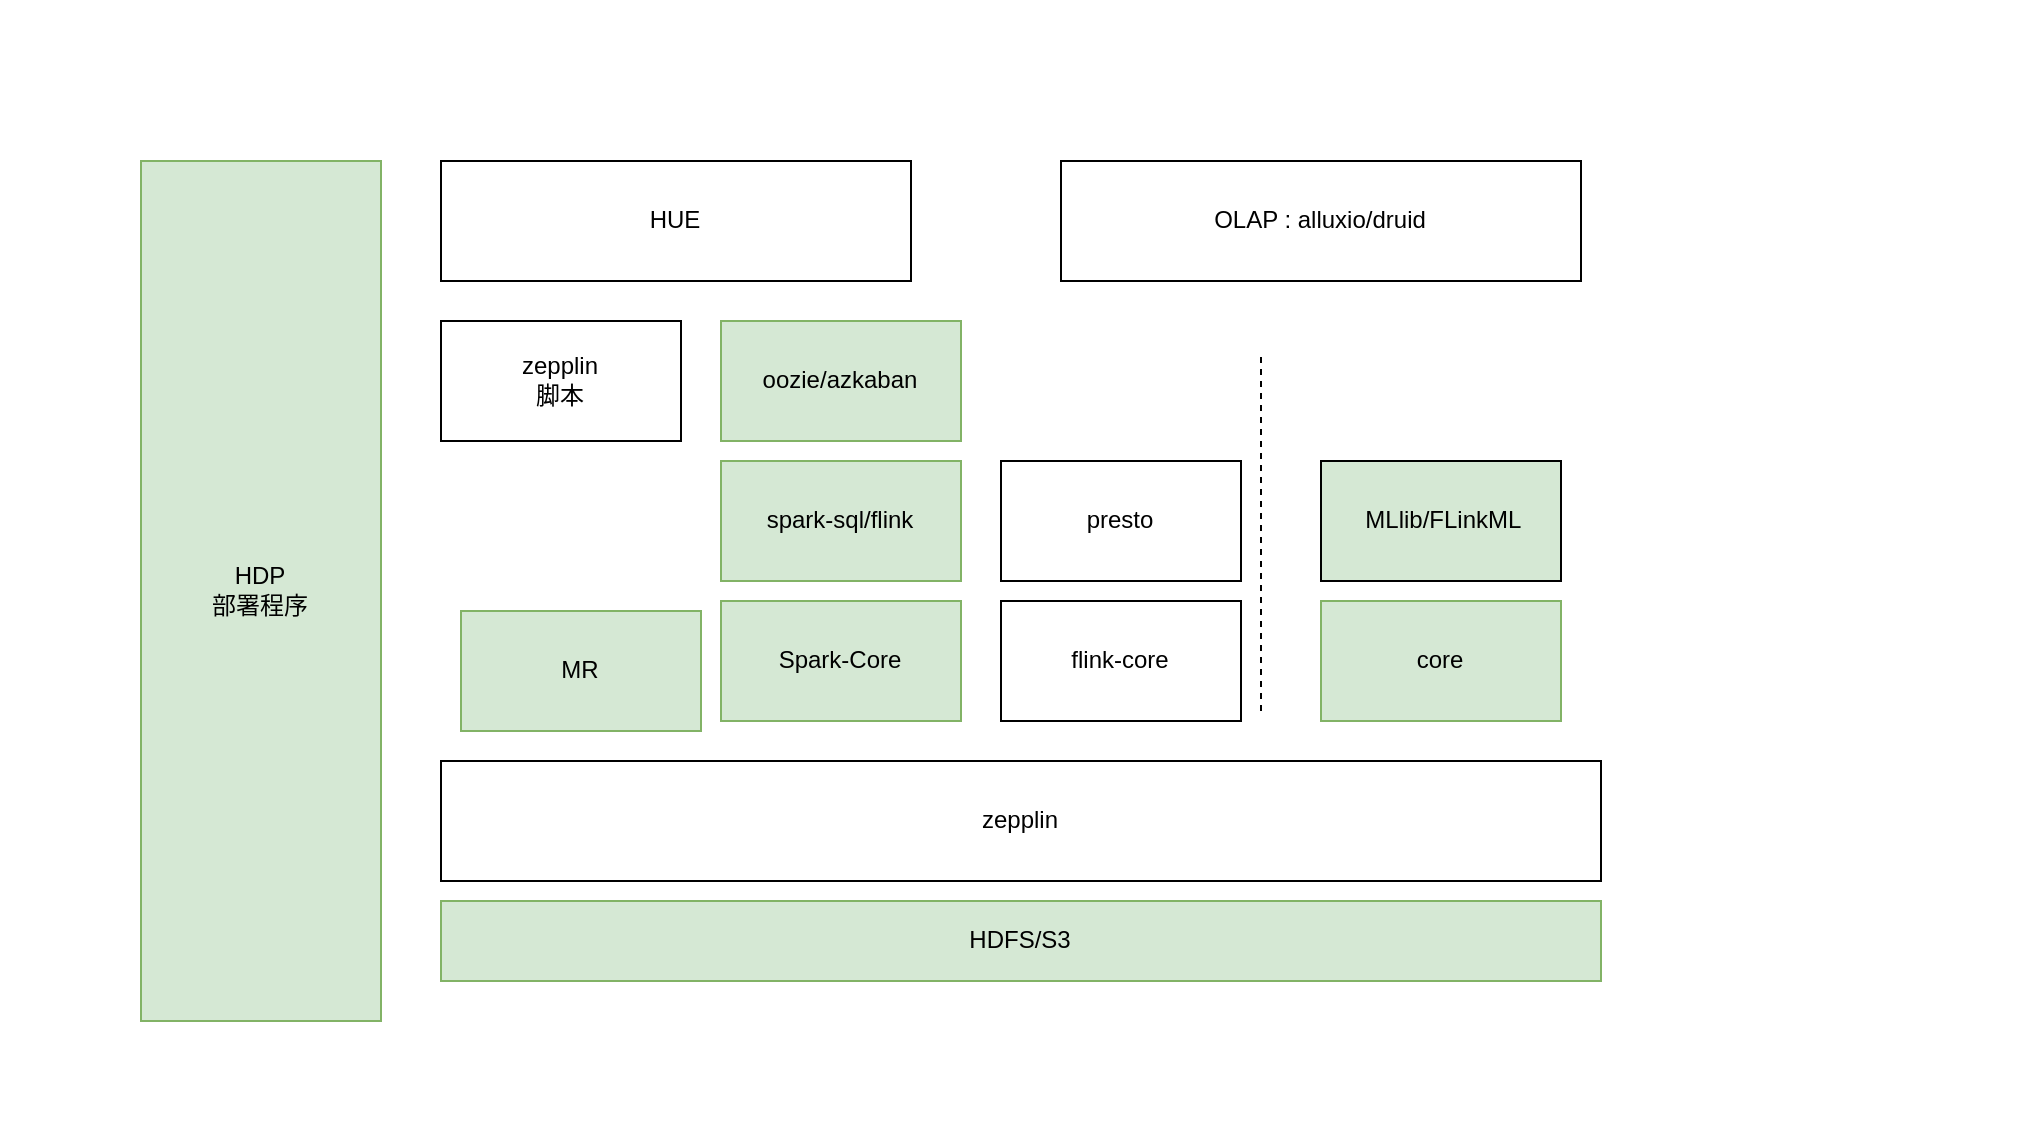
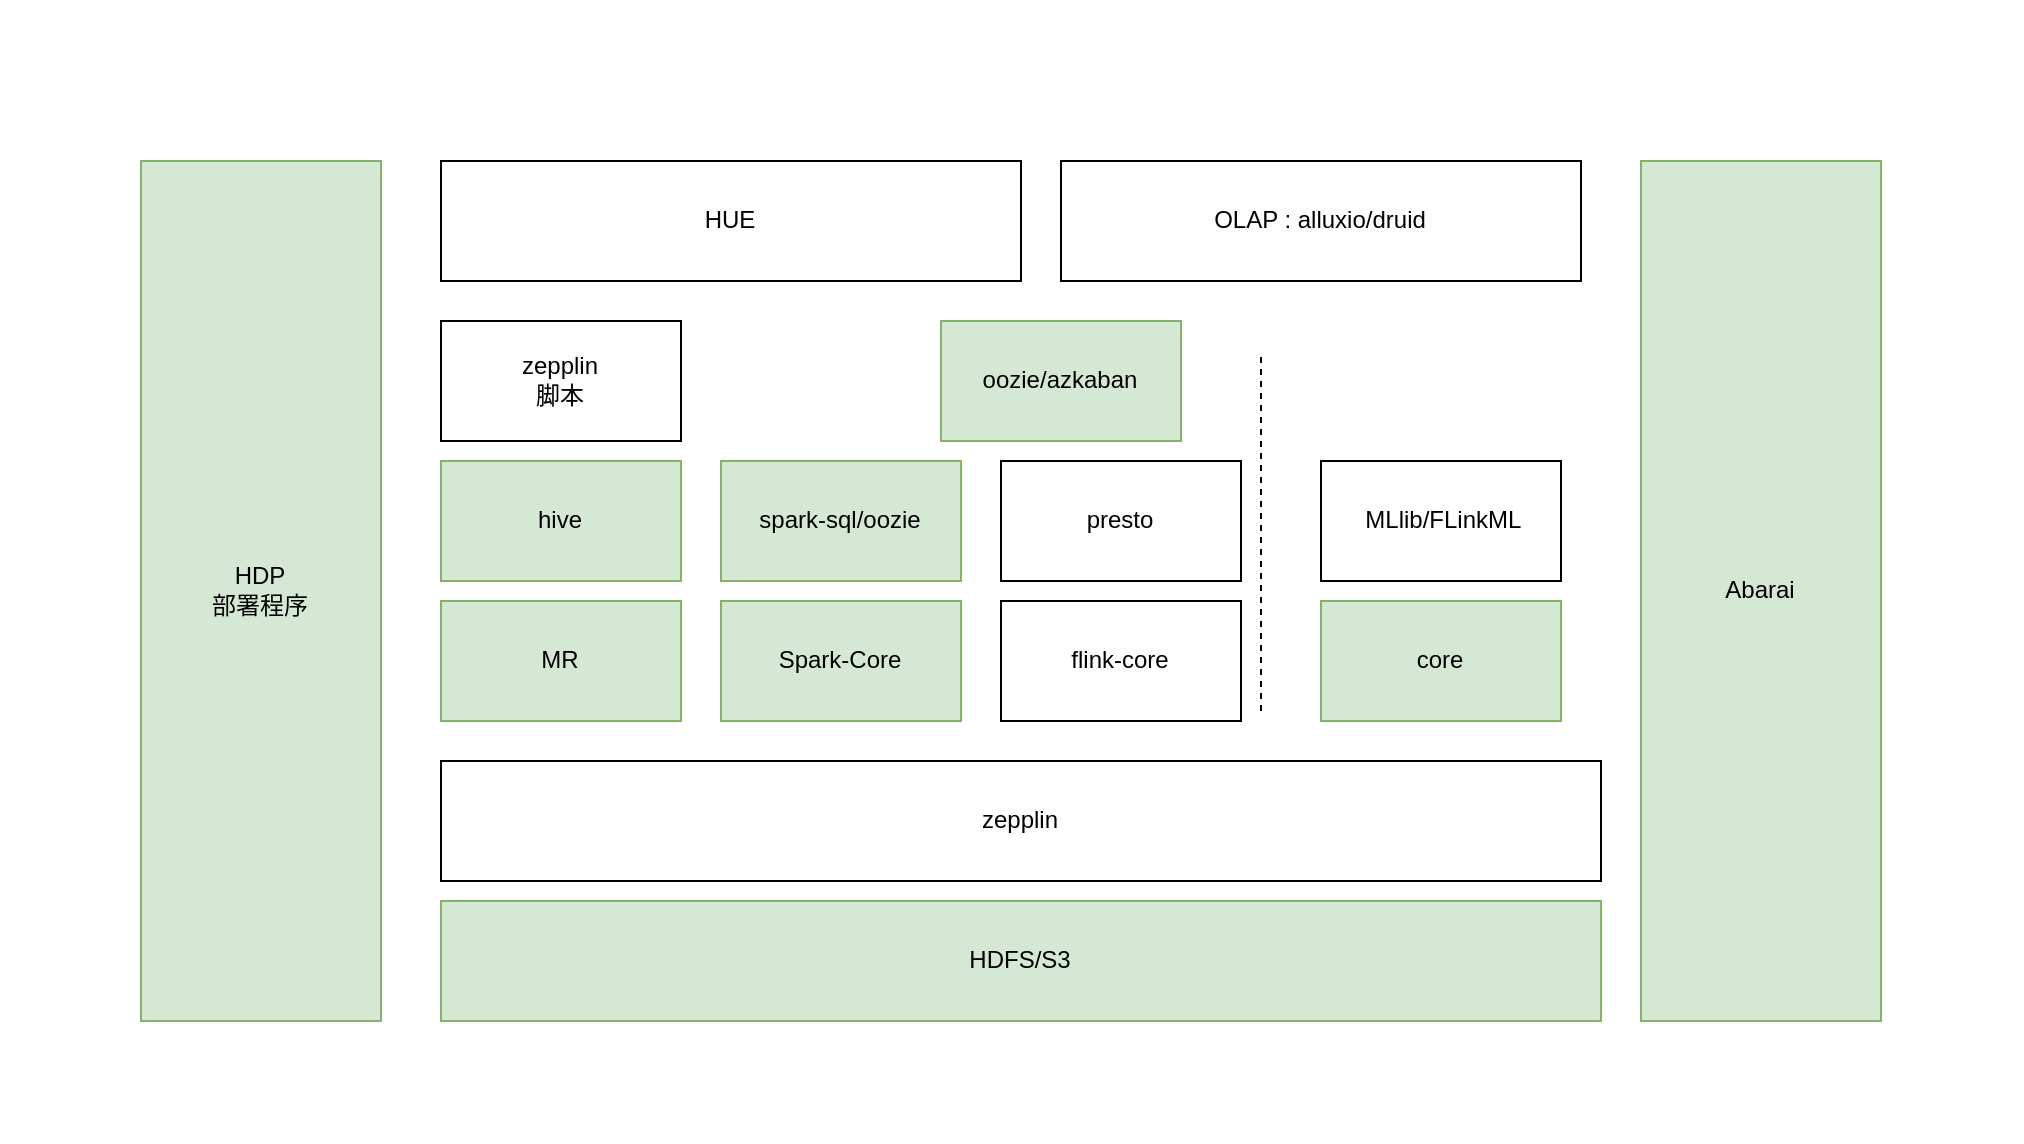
(676, 221) -> (731, 221)
(841, 381) -> (1061, 381)
none -> (561, 521)
(841, 521) -> (841, 521)
(1441, 521) -> (1441, 521)
none -> (1761, 591)
(581, 671) -> (561, 661)
(1021, 941) -> (1021, 961)
